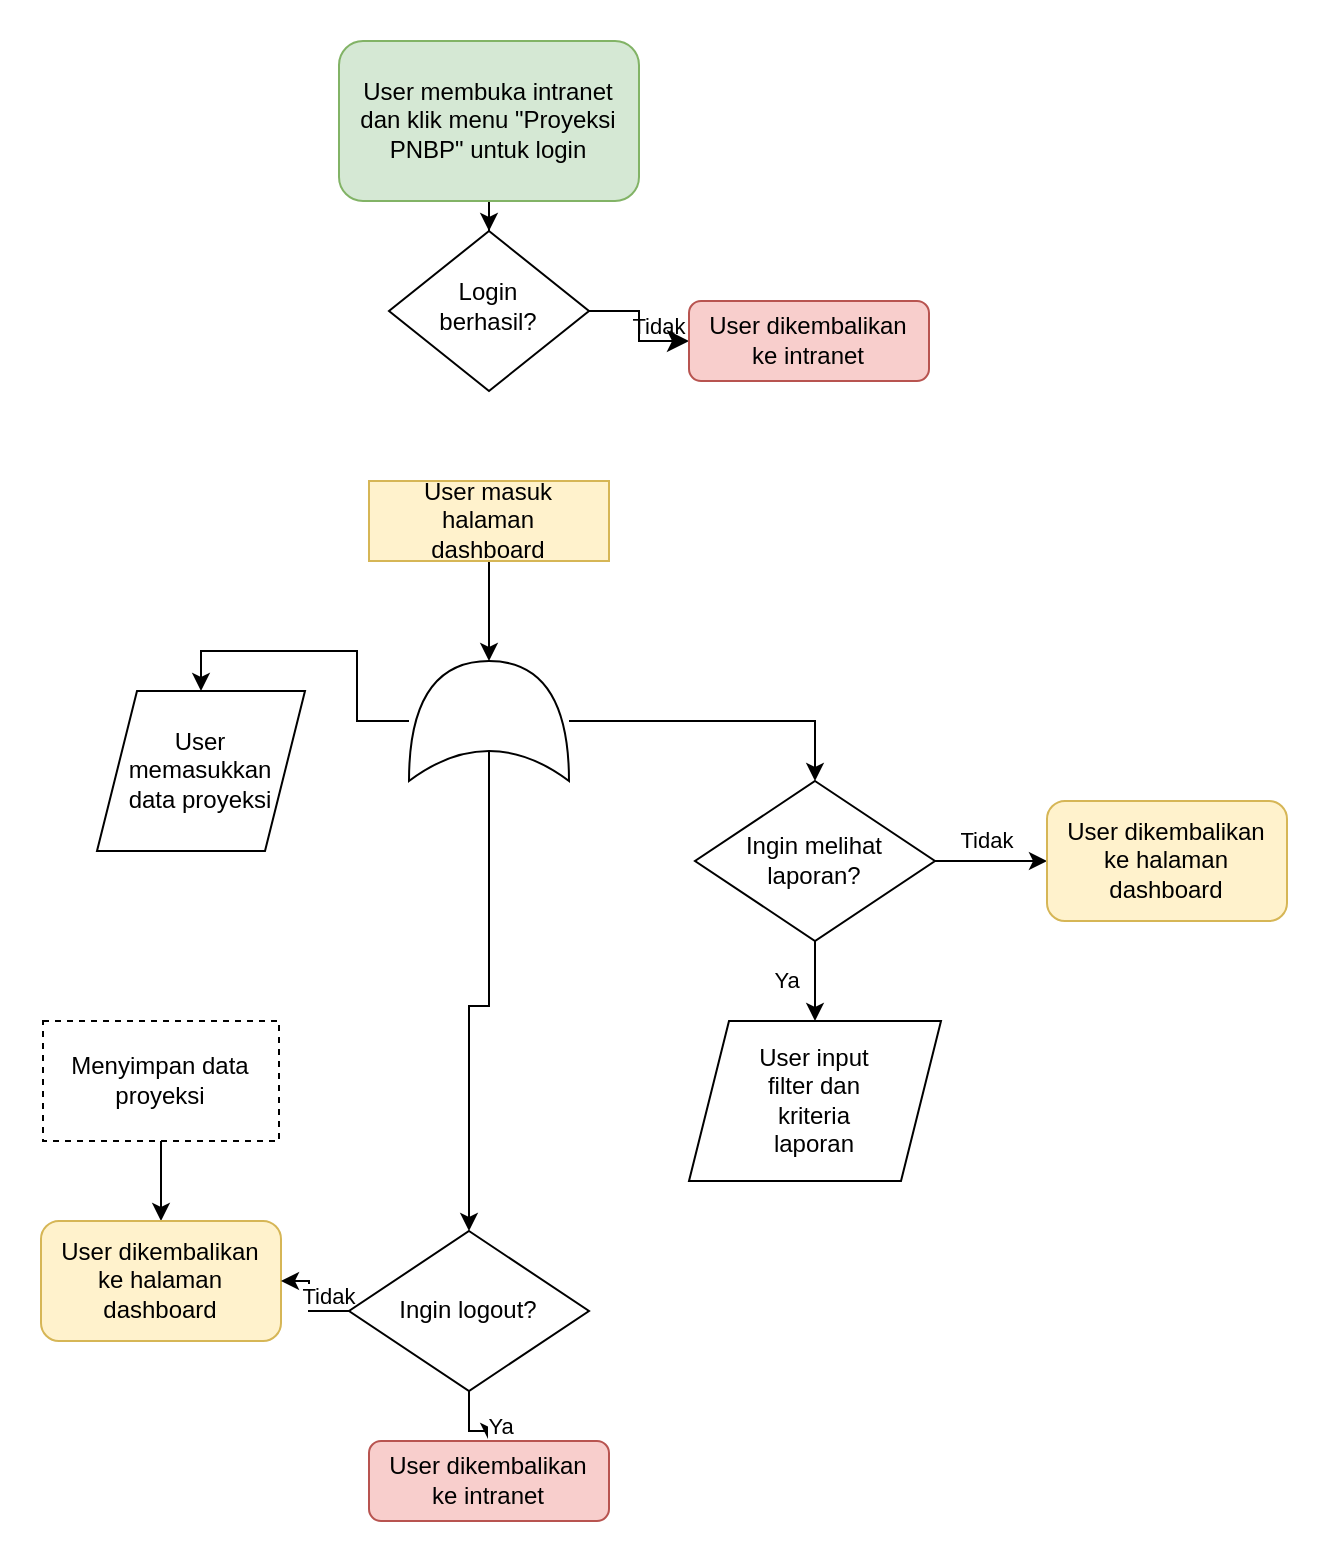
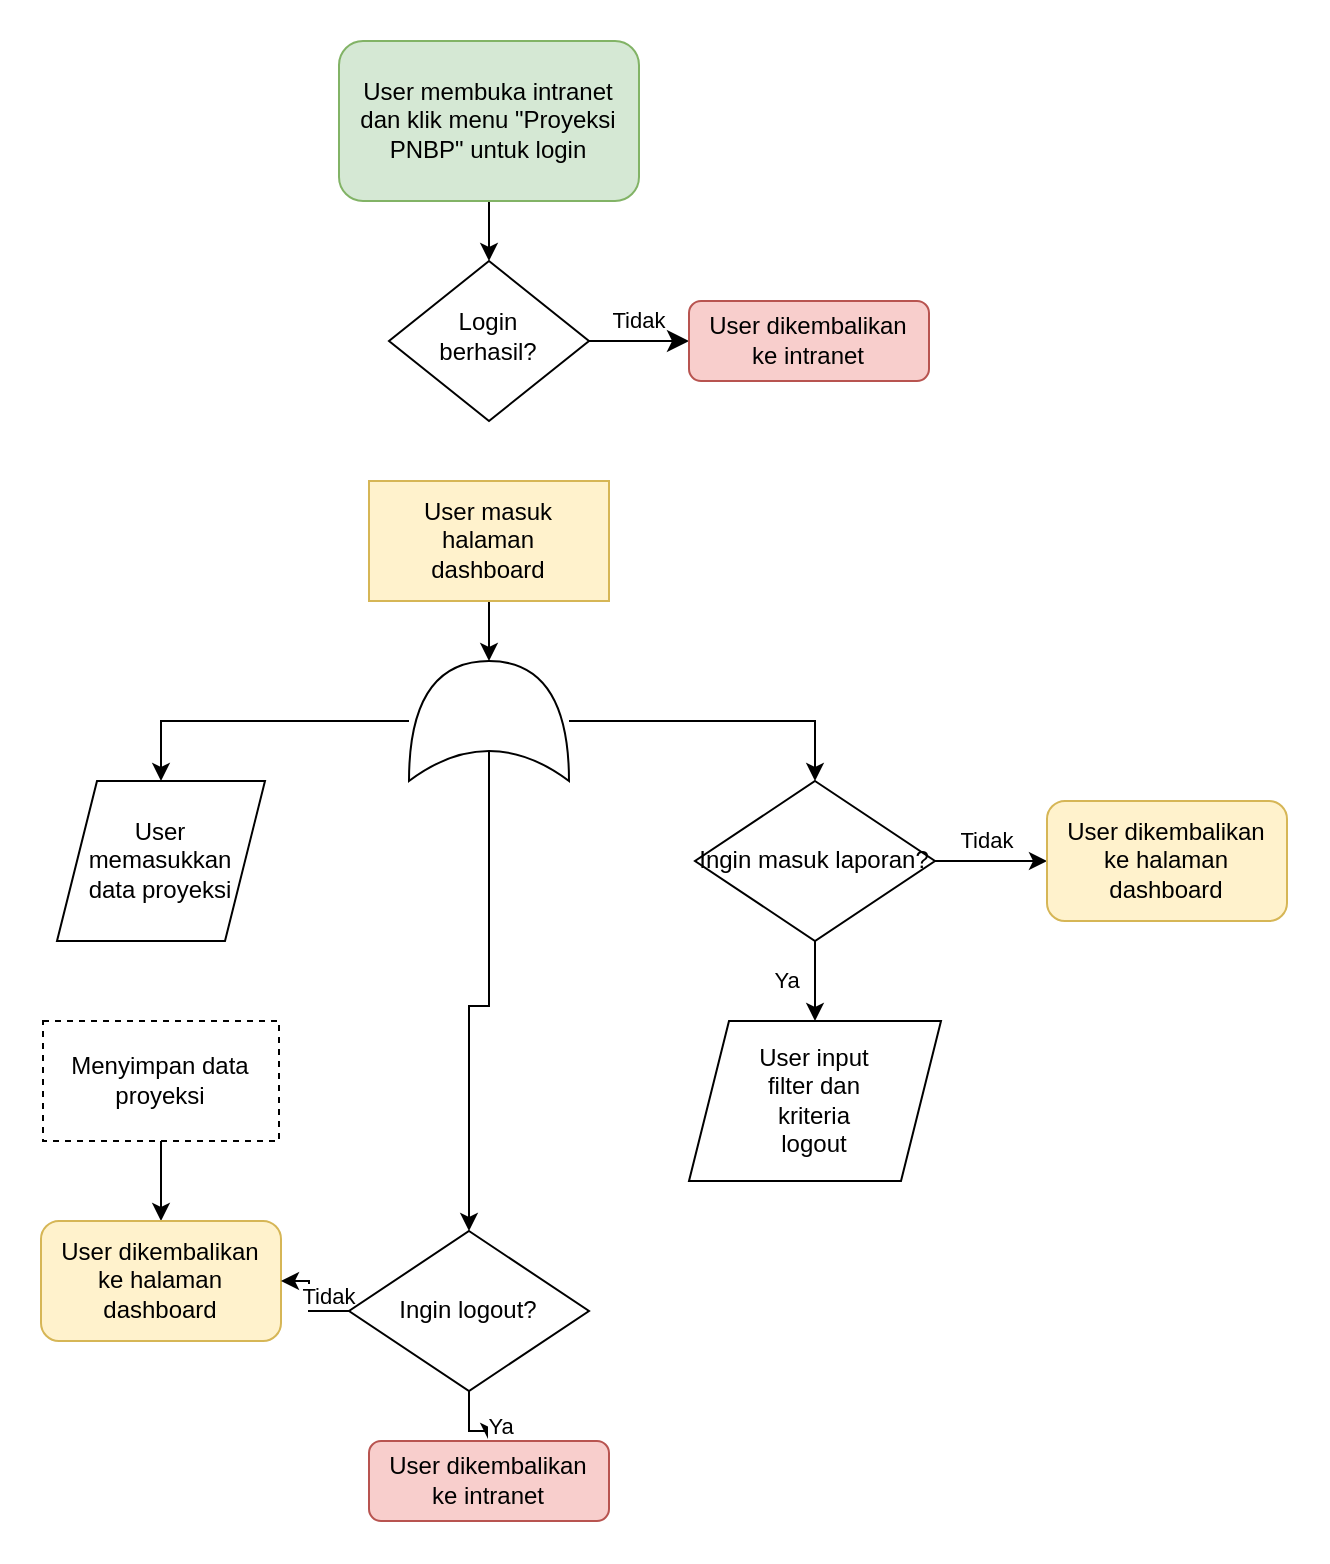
(489, 311) -> (489, 341)
(489, 521) -> (489, 541)
(201, 771) -> (161, 861)
(815, 861) -> (815, 861)
(815, 1101) -> (815, 1101)
